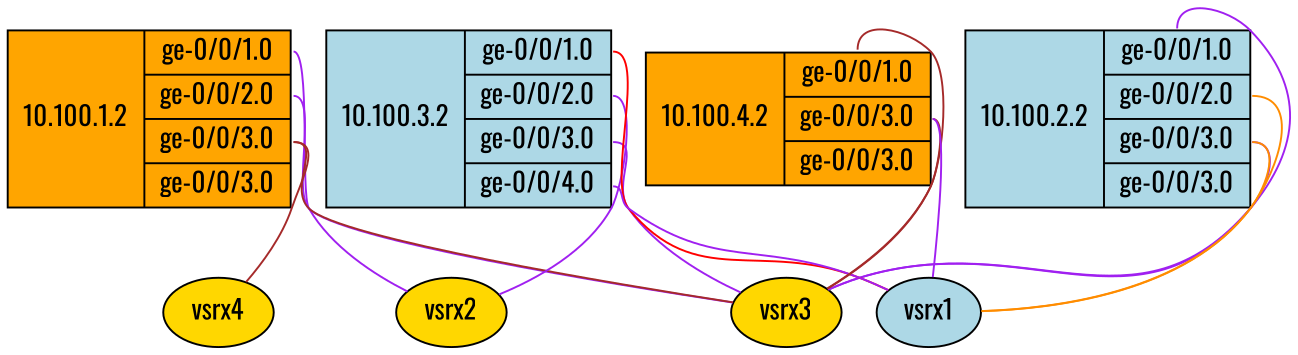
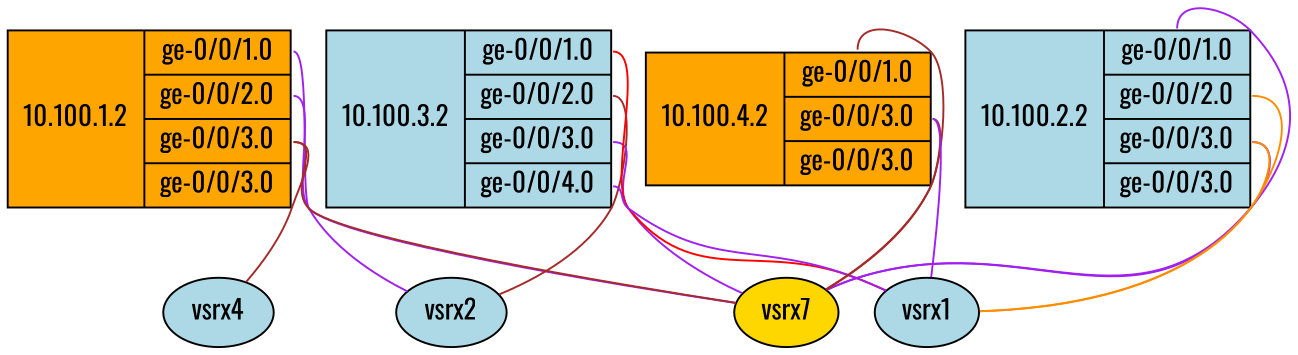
(605, 218) -> (605, 218)
(218, 312) -> (218, 312)
(451, 312) -> (451, 312)
(786, 312) -> (786, 312)
